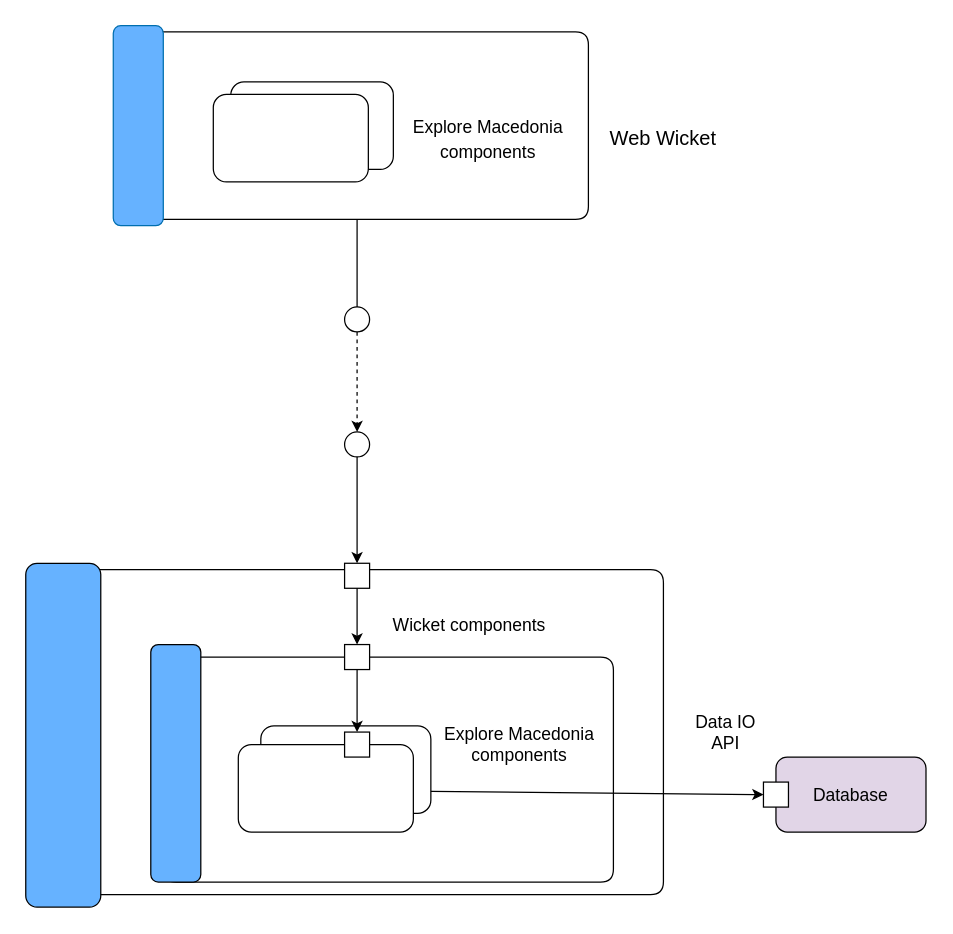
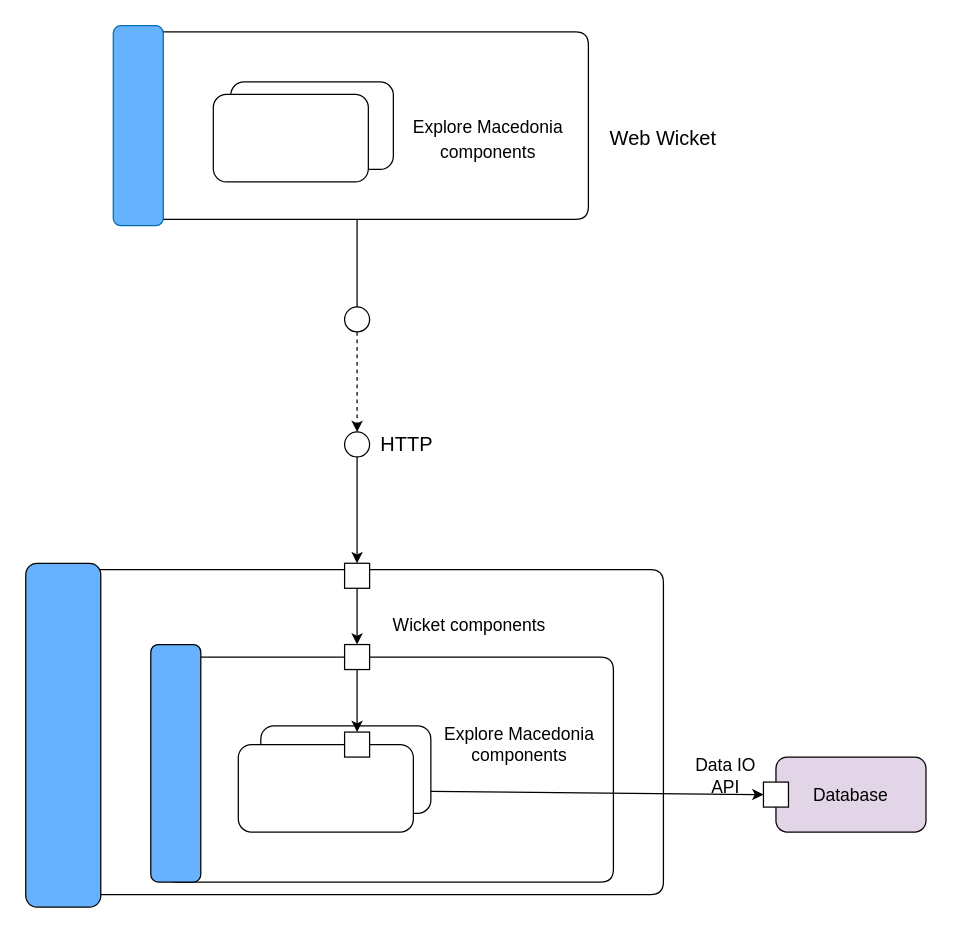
none -> (407, 444)
(726, 732) -> (726, 776)
